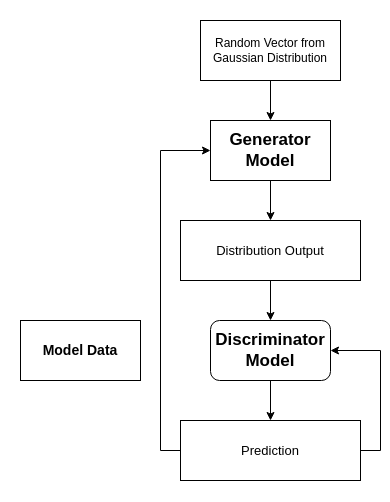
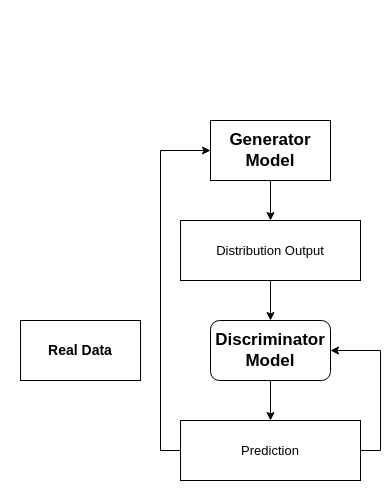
(271, 51) -> none
(271, 97) -> none
(81, 351) -> (81, 351)
